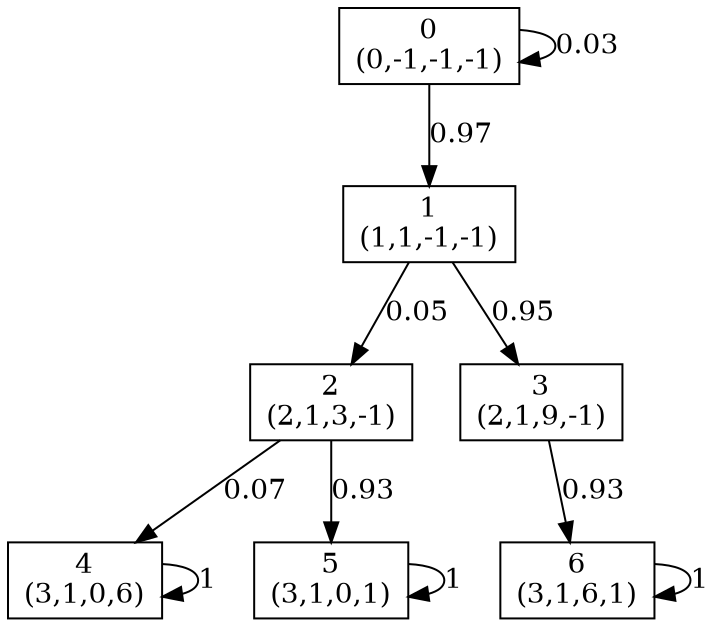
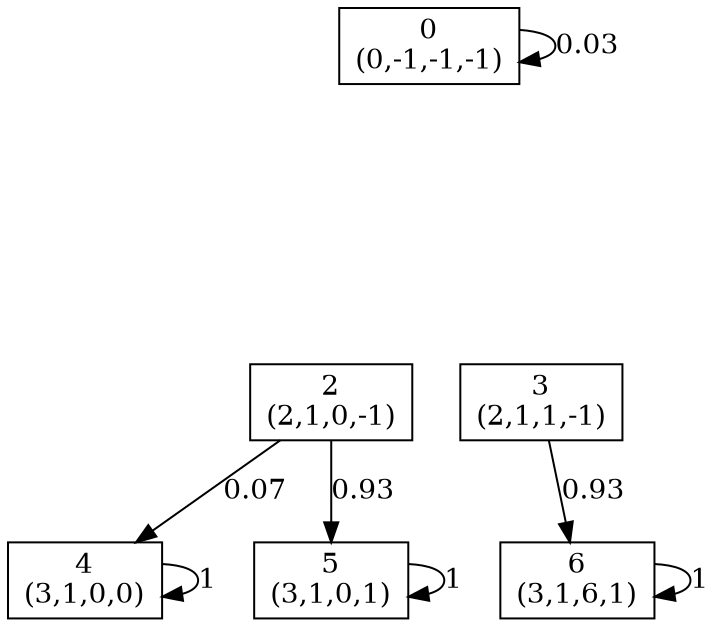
(429, 224) -> none
(331, 402) -> (331, 402)
(541, 402) -> (541, 402)
(85, 580) -> (85, 580)
